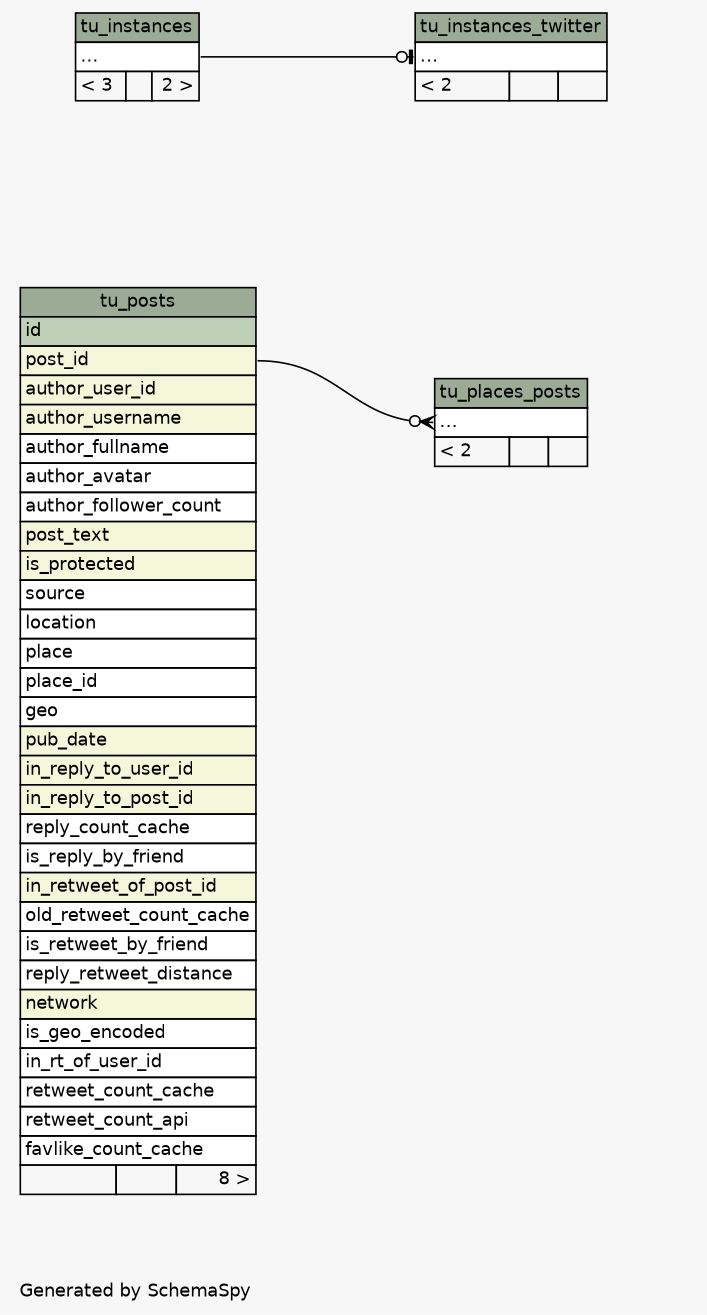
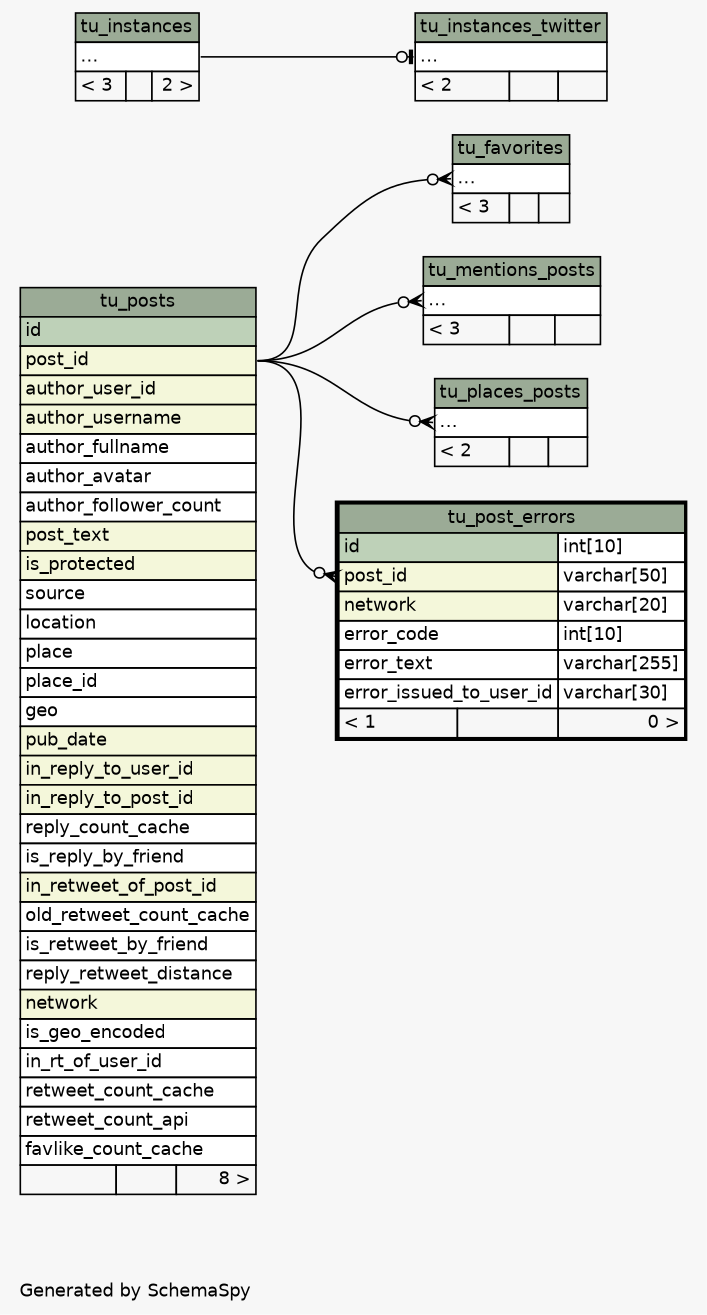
none -> (511, 179)
none -> (511, 301)
none -> (511, 621)
